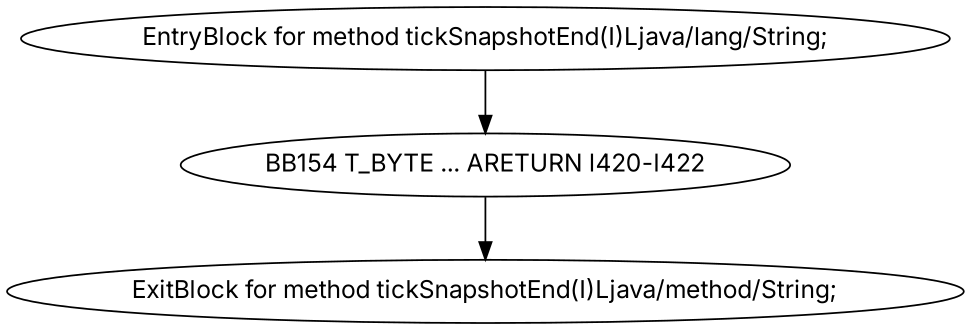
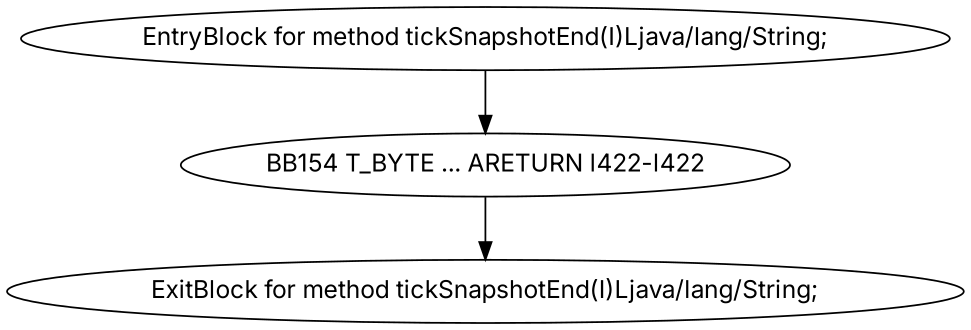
(485, 165) -> (485, 165)
(485, 291) -> (485, 291)
